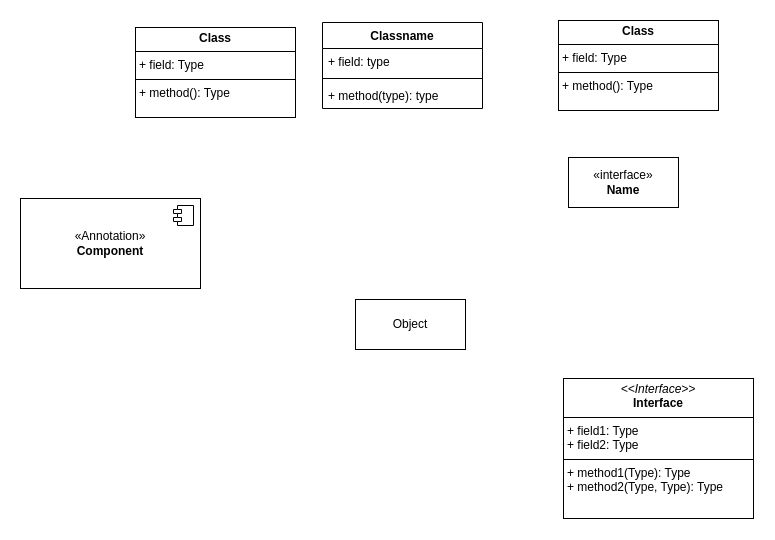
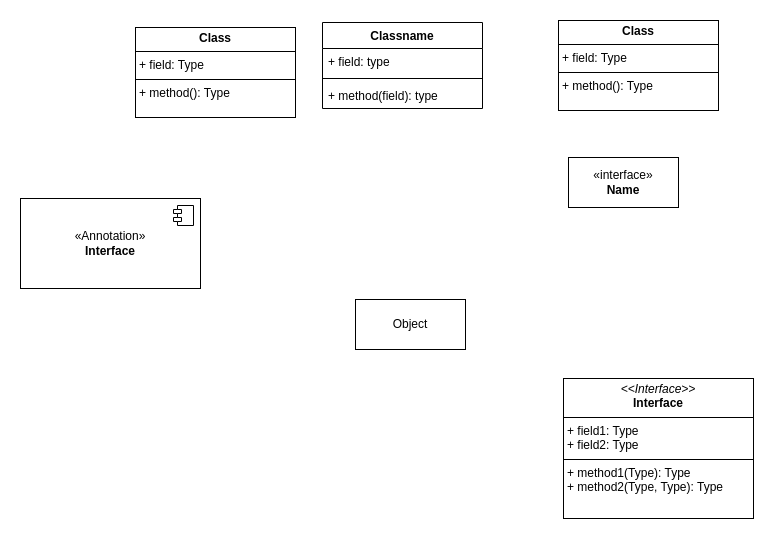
(391, 97) -> (391, 97)
(111, 244) -> (111, 244)
